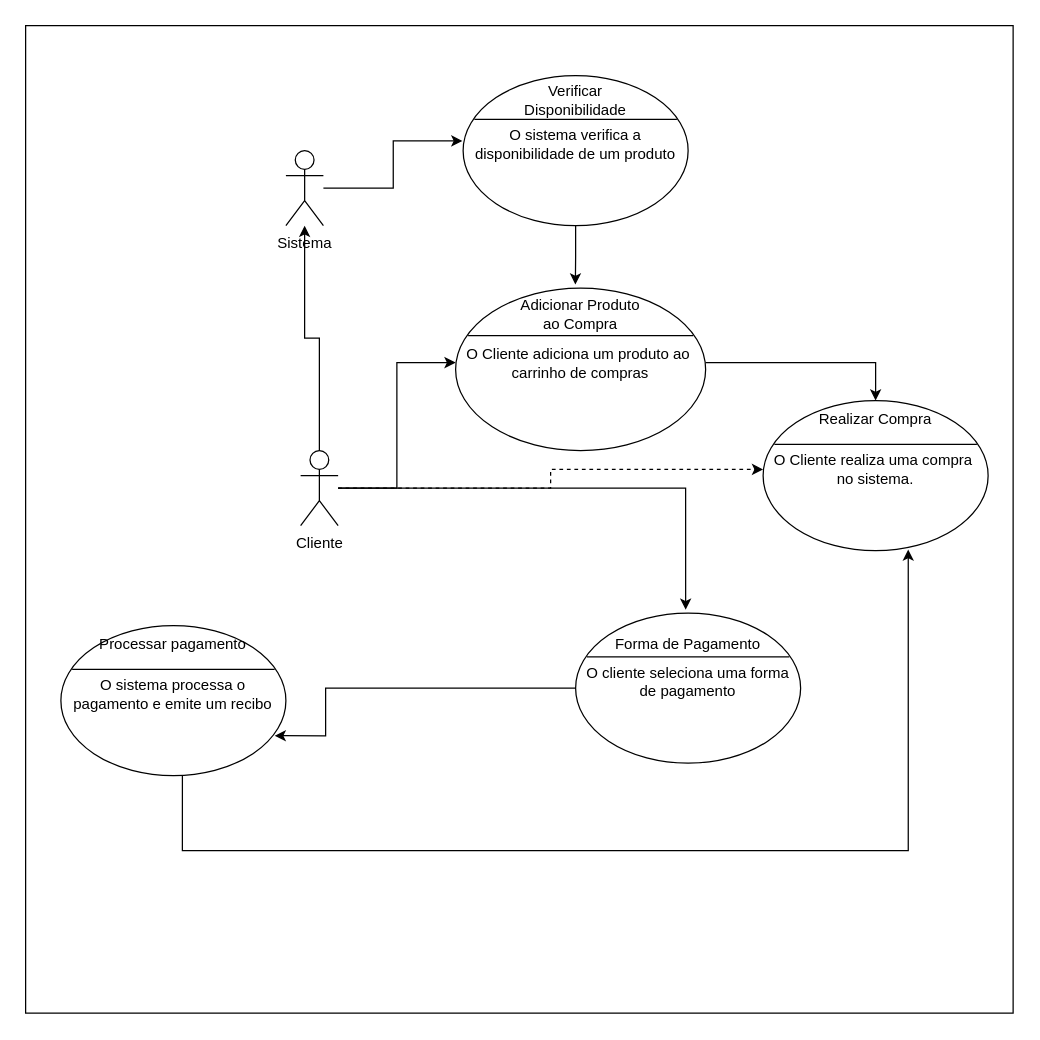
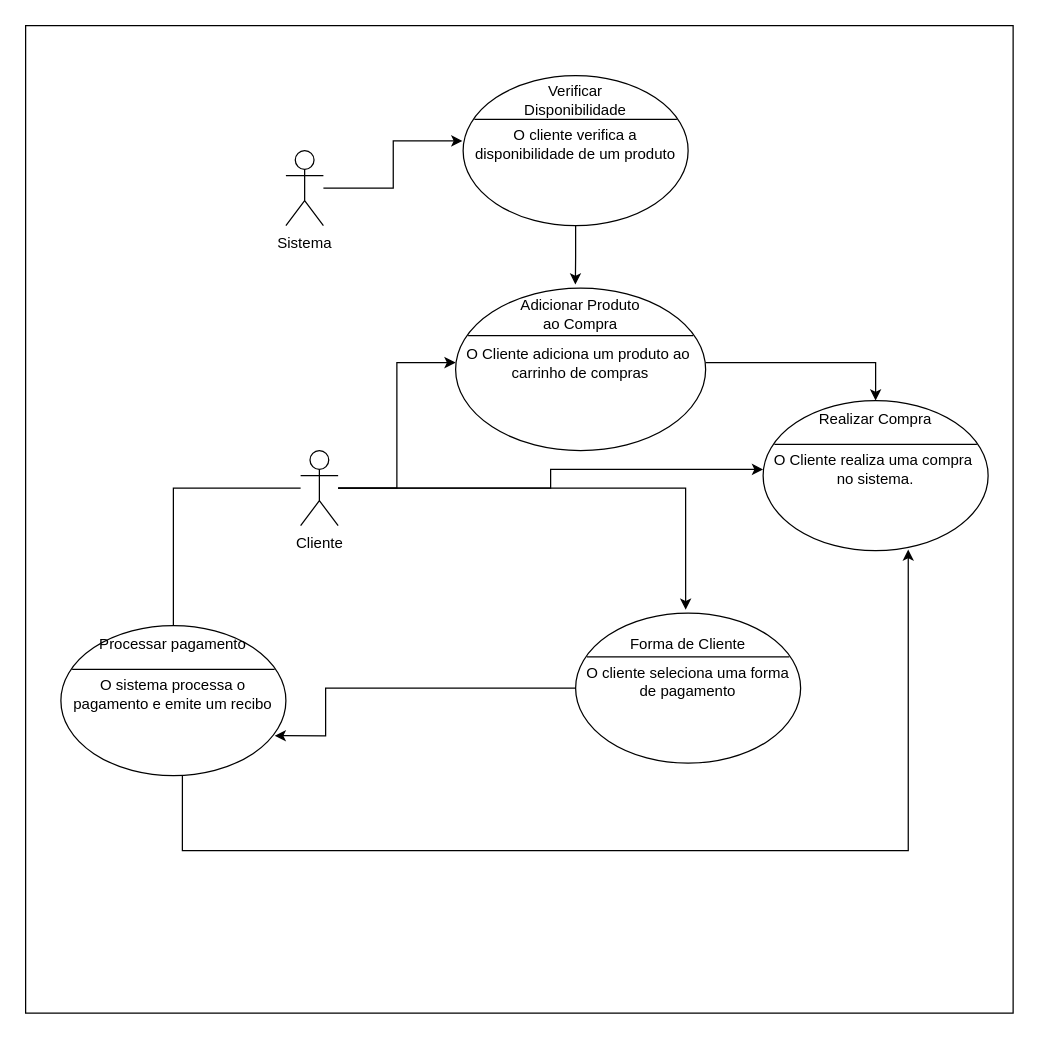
(576, 144) -> (576, 144)
(316, 338) -> (173, 493)
(645, 469) -> (645, 469)
(688, 644) -> (688, 644)
